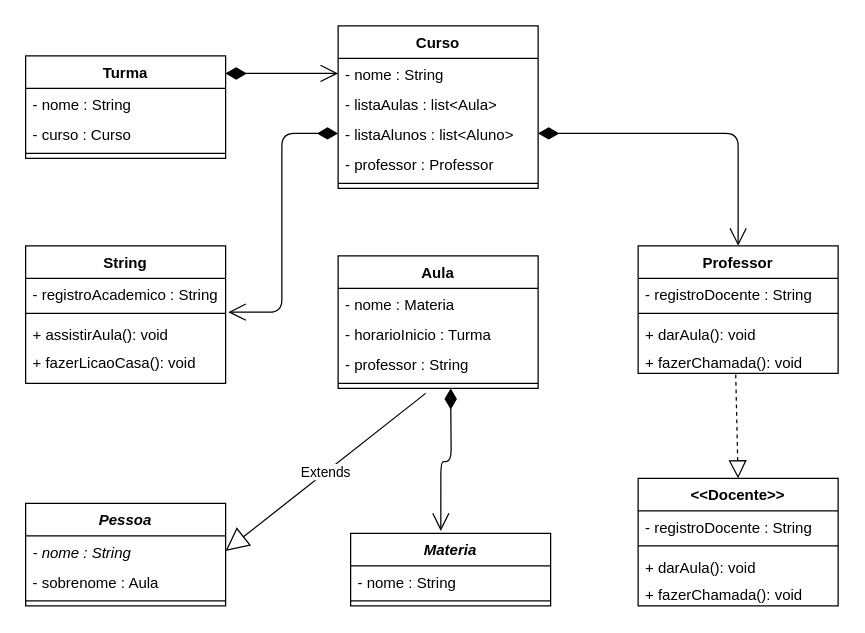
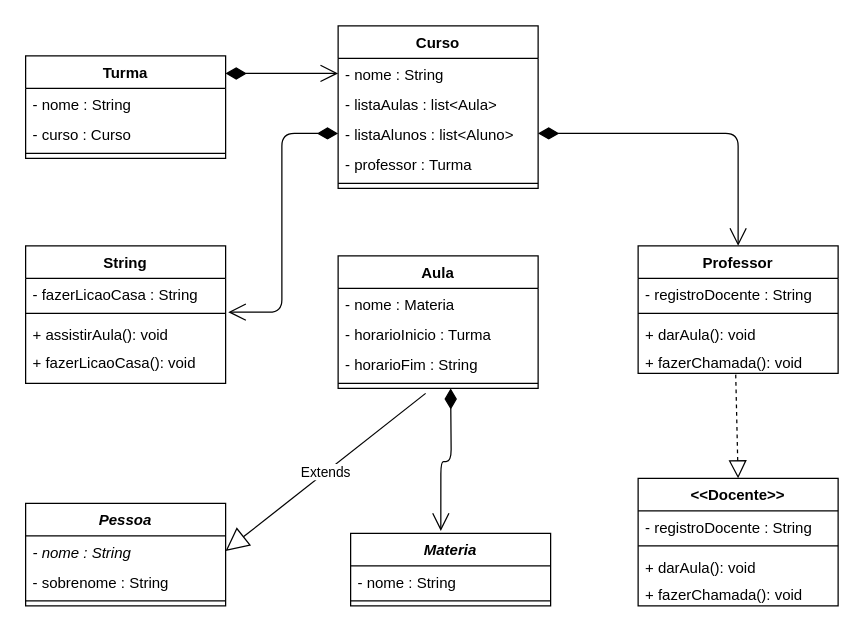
(434, 165) -> (417, 165)
(136, 295) -> (126, 295)
(419, 365) -> (420, 365)
(98, 583) -> (107, 583)
